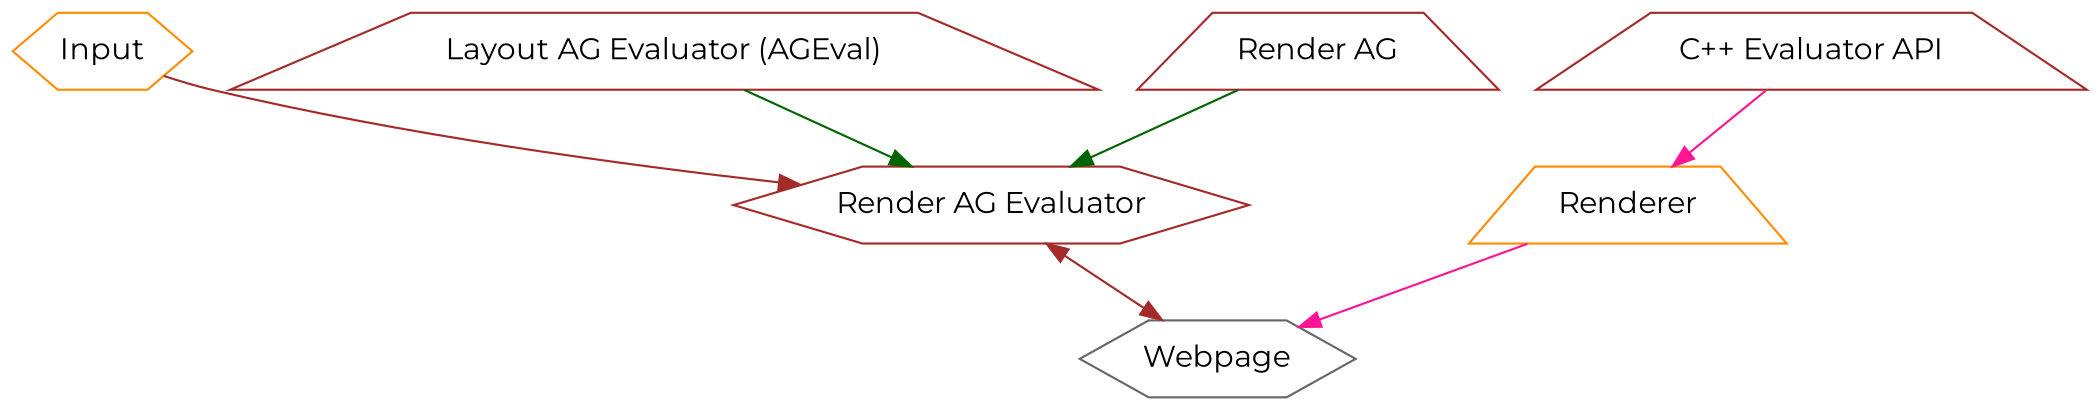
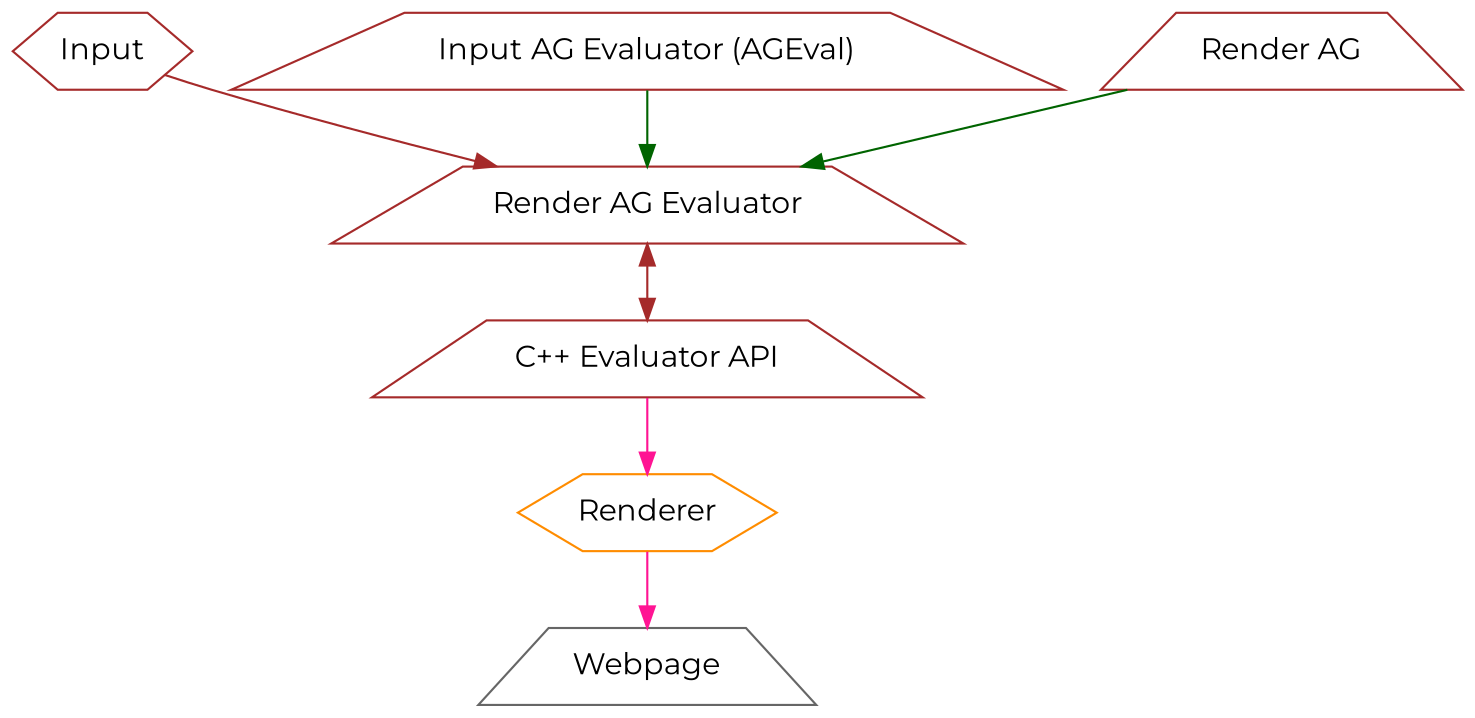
(103, 51) -> (103, 51)
(664, 51) -> (647, 51)
(991, 205) -> (647, 205)
(1628, 205) -> (647, 513)
(1104, 282) -> (647, 282)
(1218, 359) -> (647, 666)
